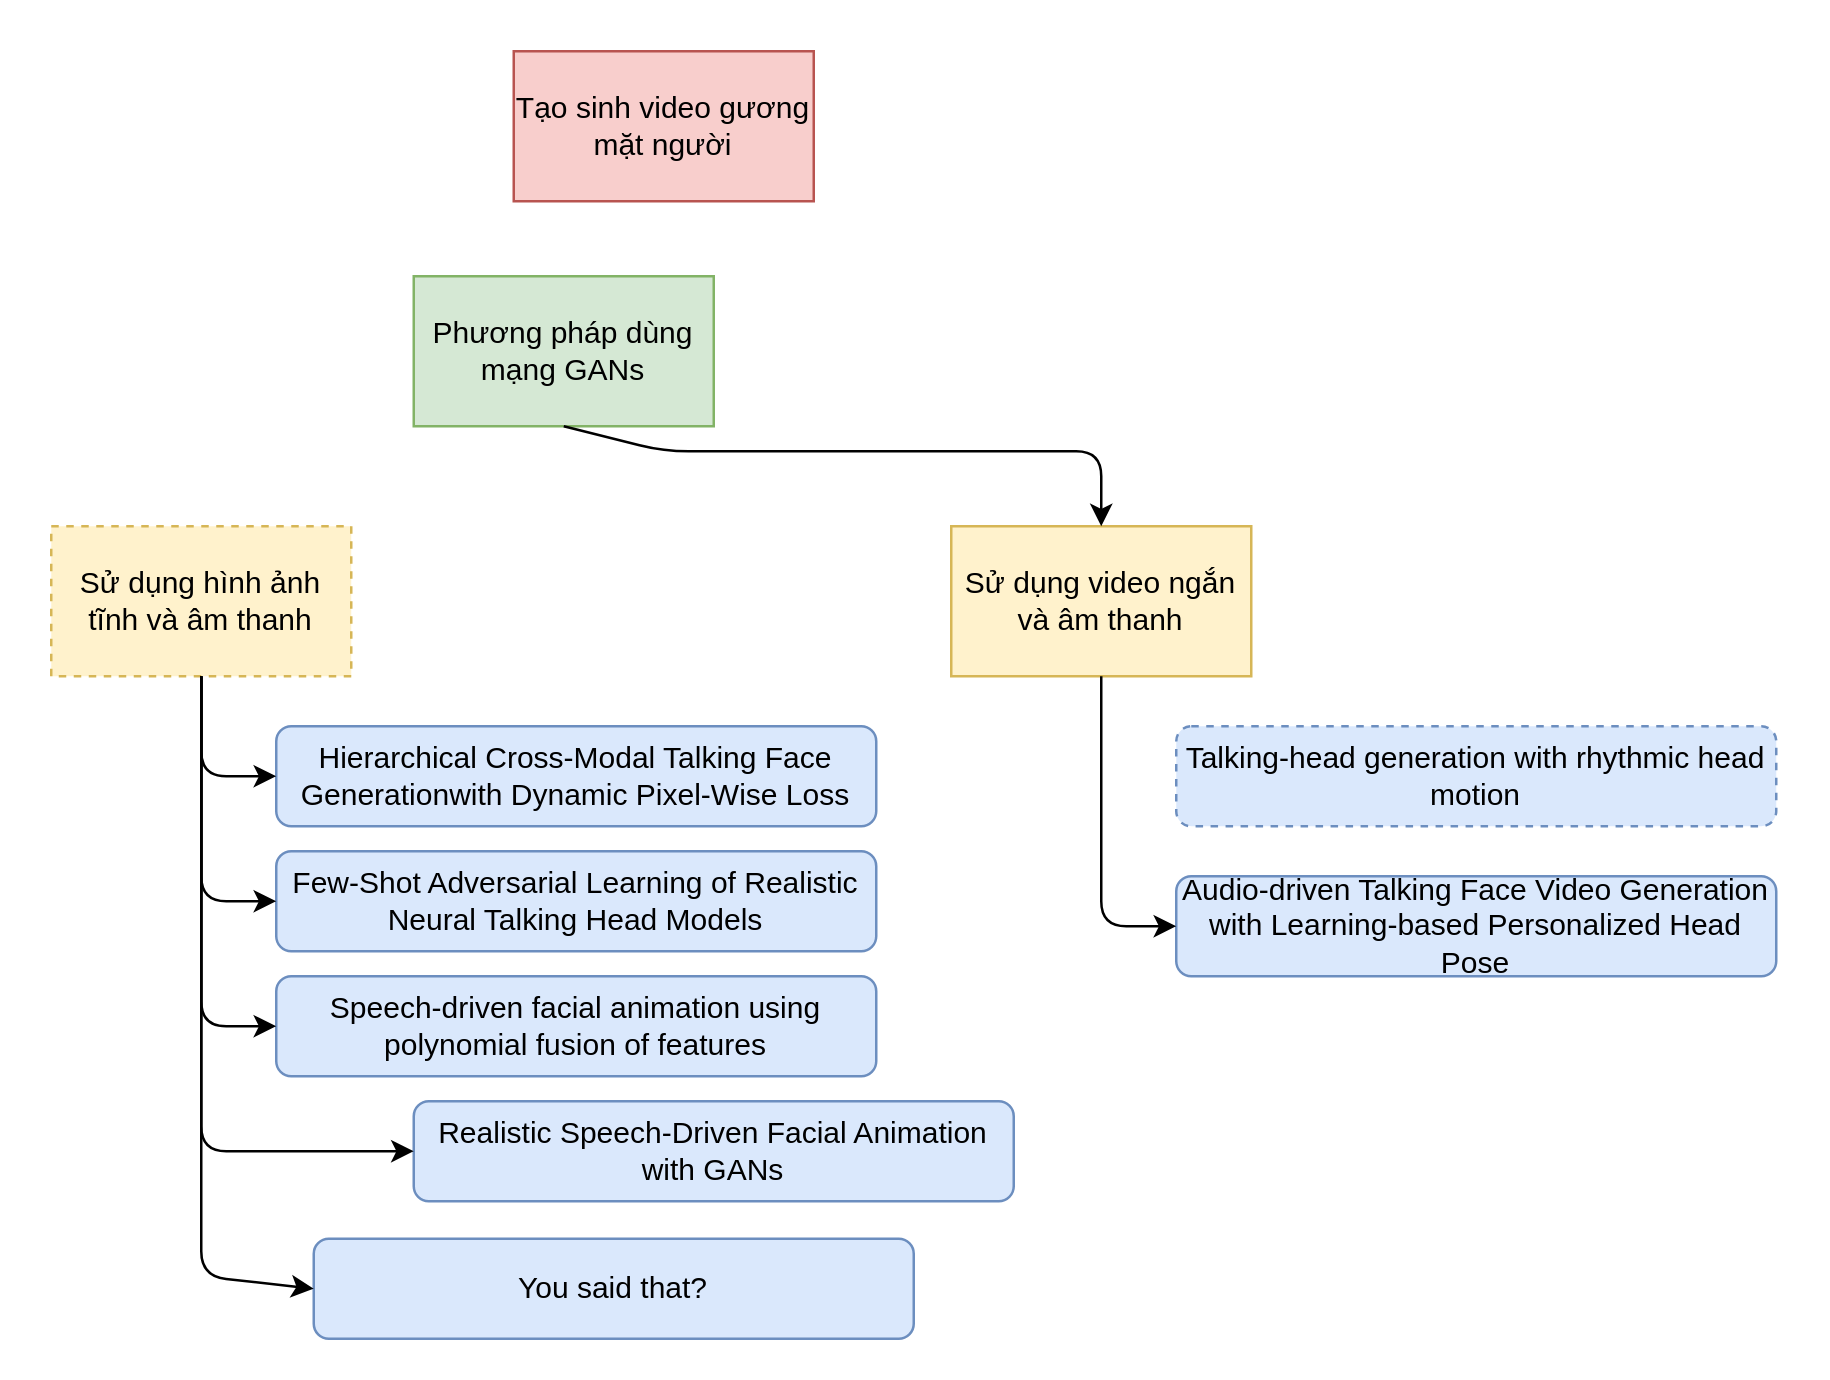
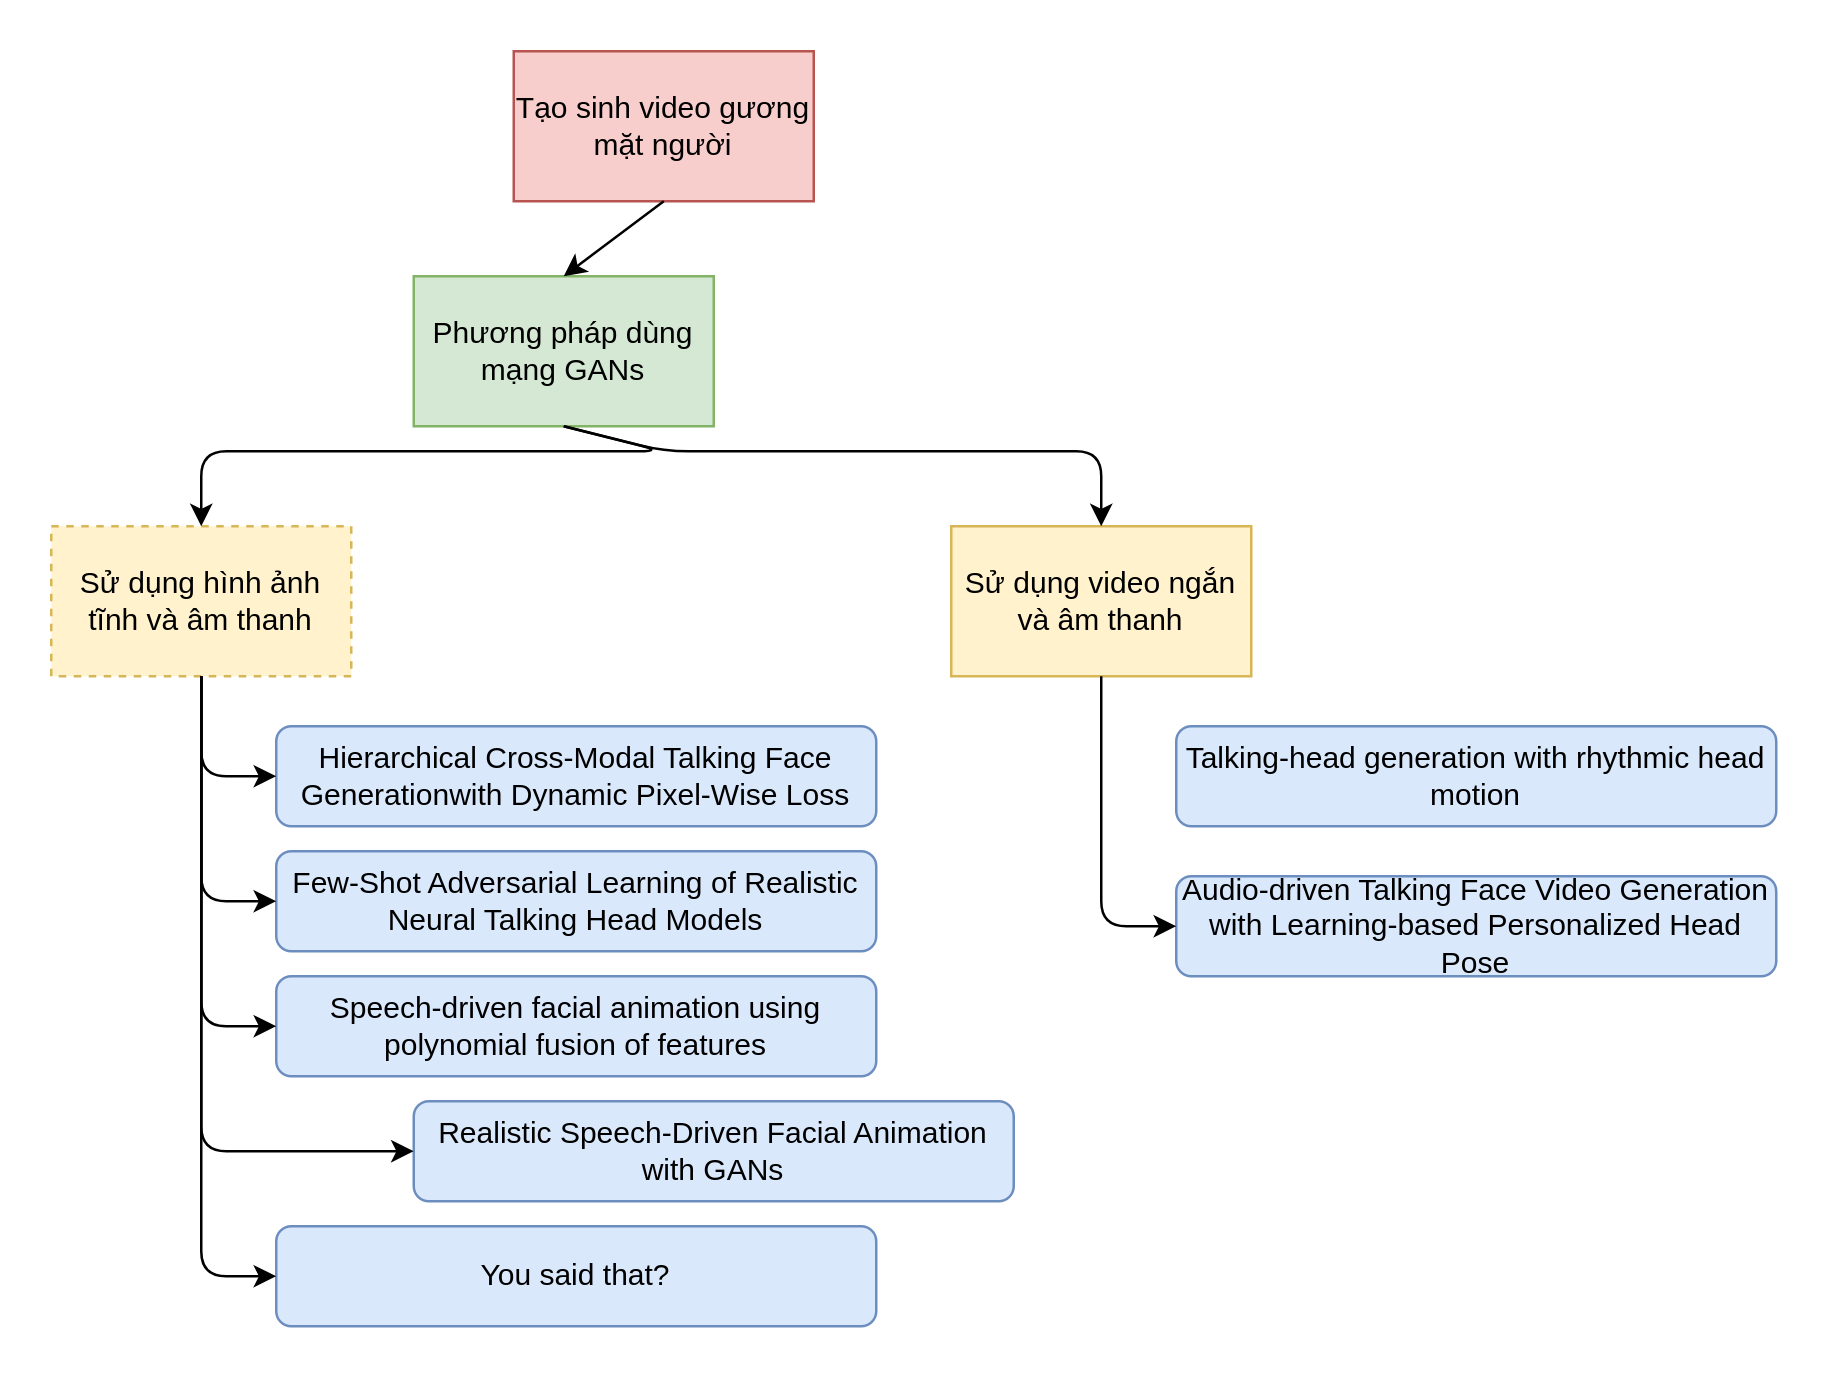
none -> (621, 234)
none -> (402, 451)
(1476, 776) -> (1476, 776)
(614, 1289) -> (576, 1276)
